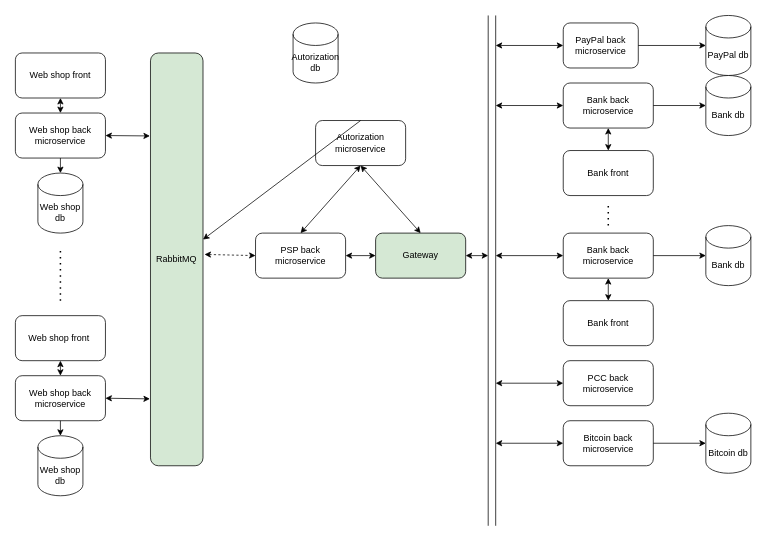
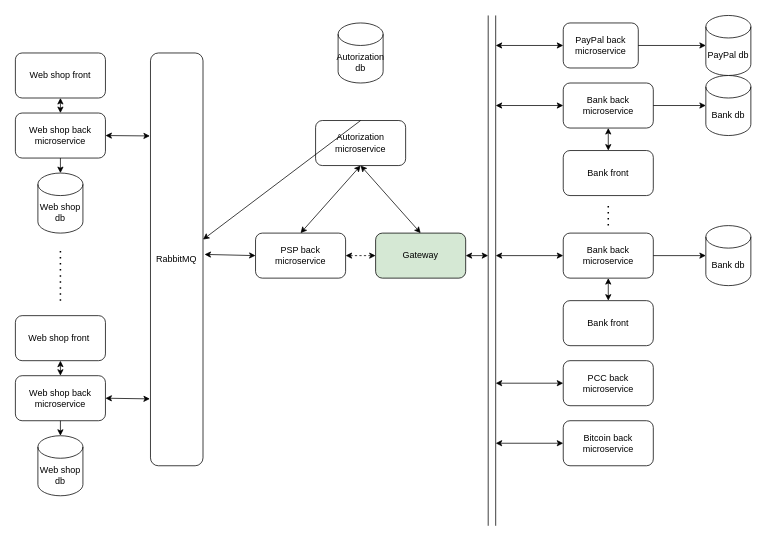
(315, 53) -> (360, 53)
(230, 255) -> (230, 255)
(359, 255) -> (359, 255)
(177, 259) -> (177, 259)
(676, 443) -> none
(728, 443) -> none
